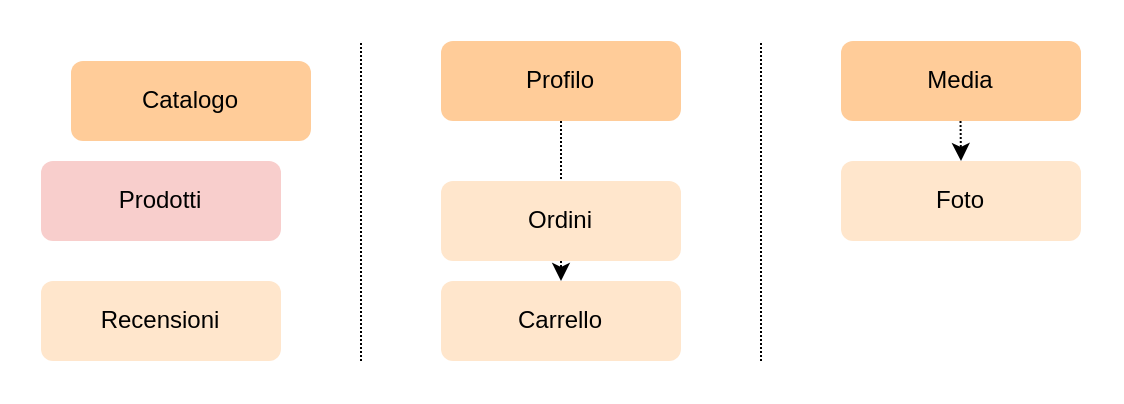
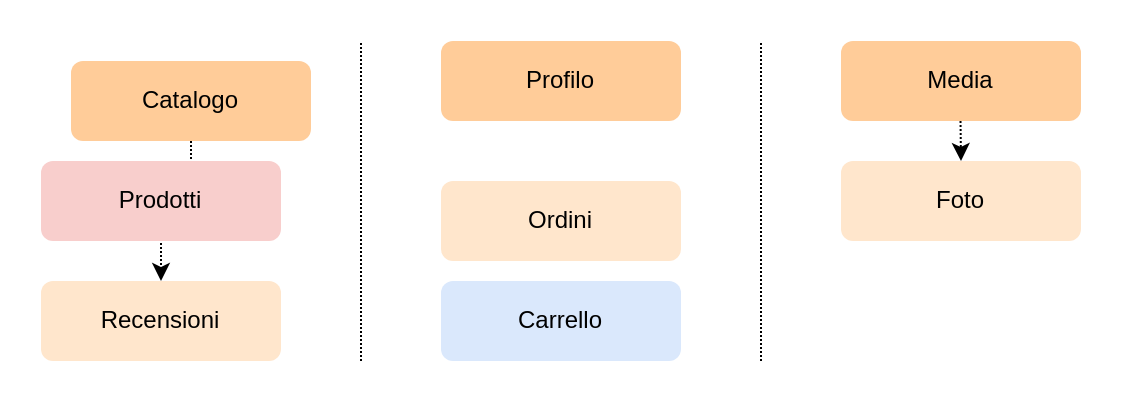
(561, 150) -> none
none -> (161, 254)
(561, 321) -> (561, 321)
